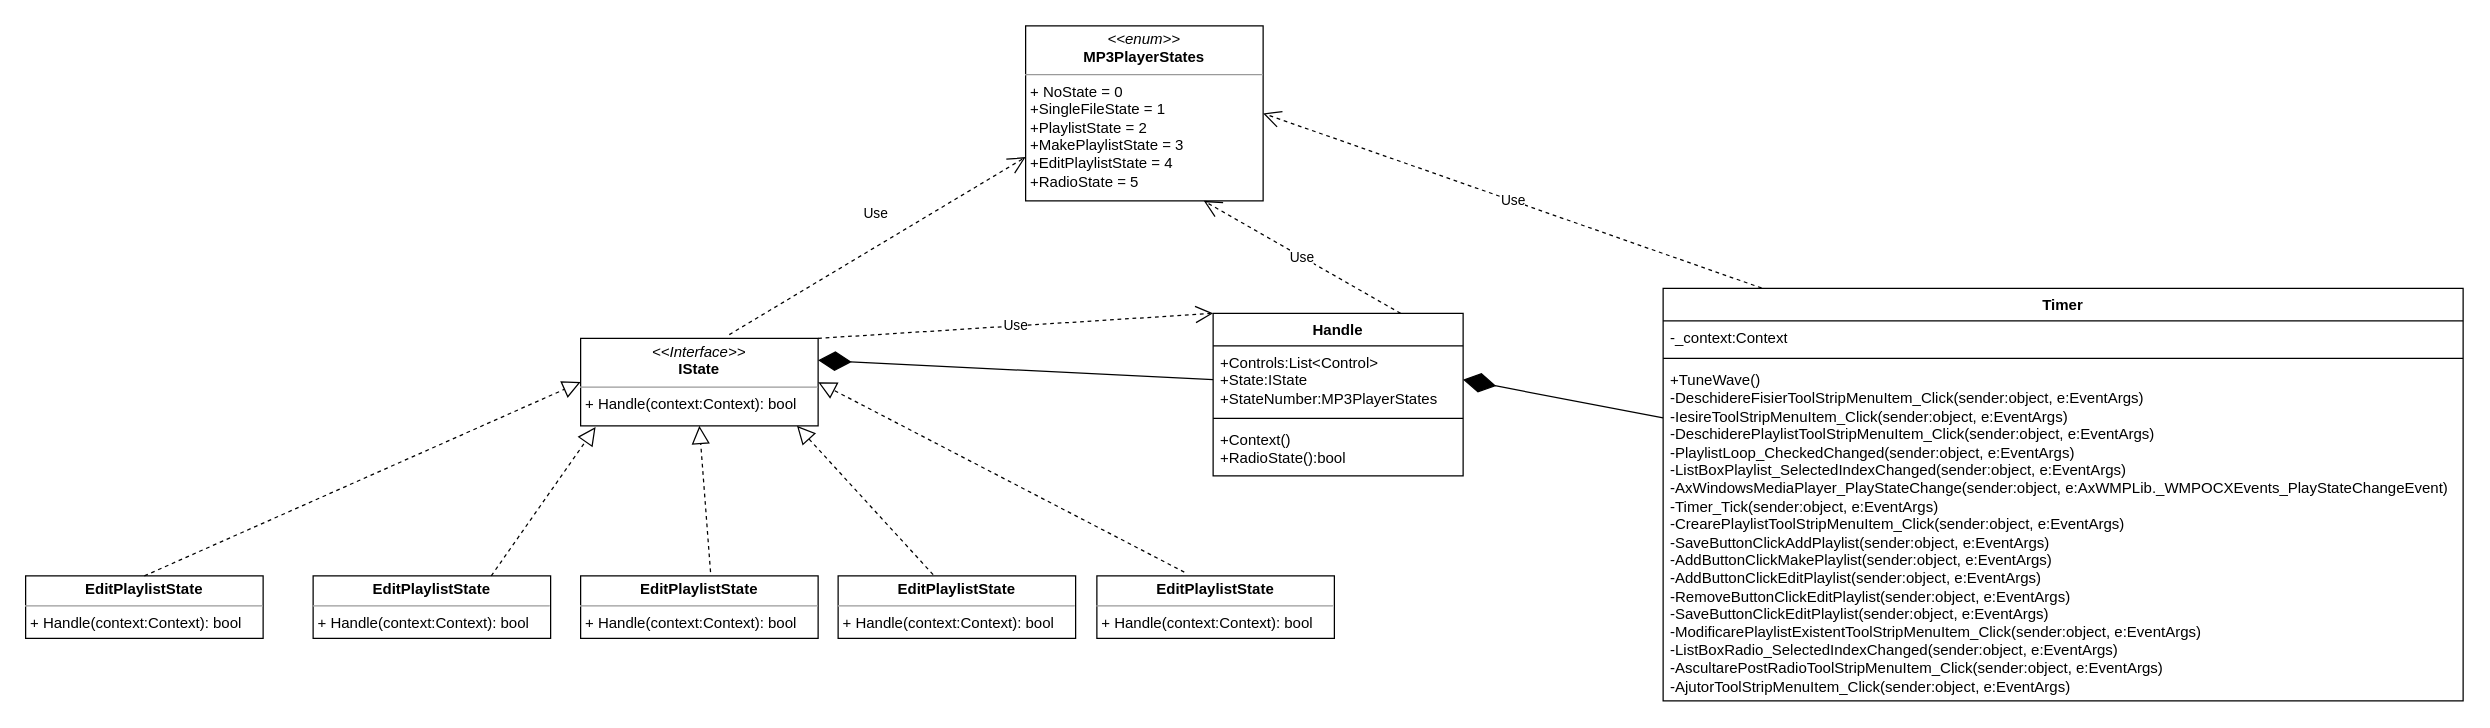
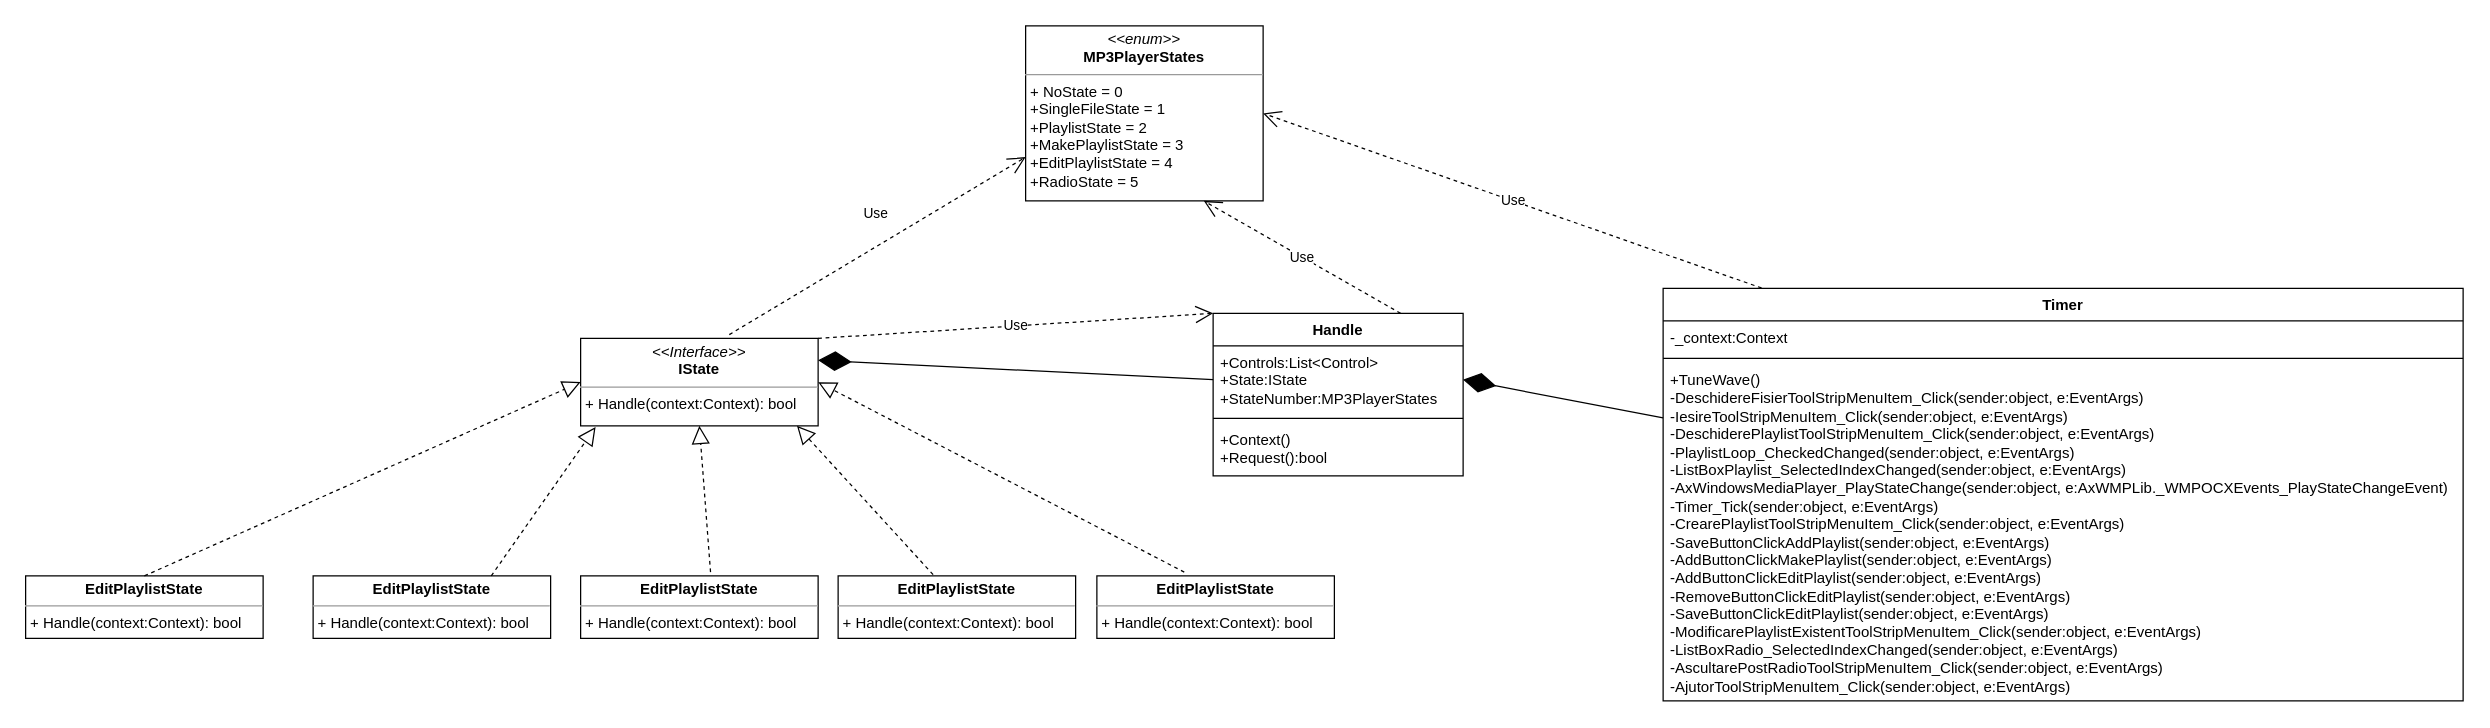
(1290, 450) -> (1280, 450)
